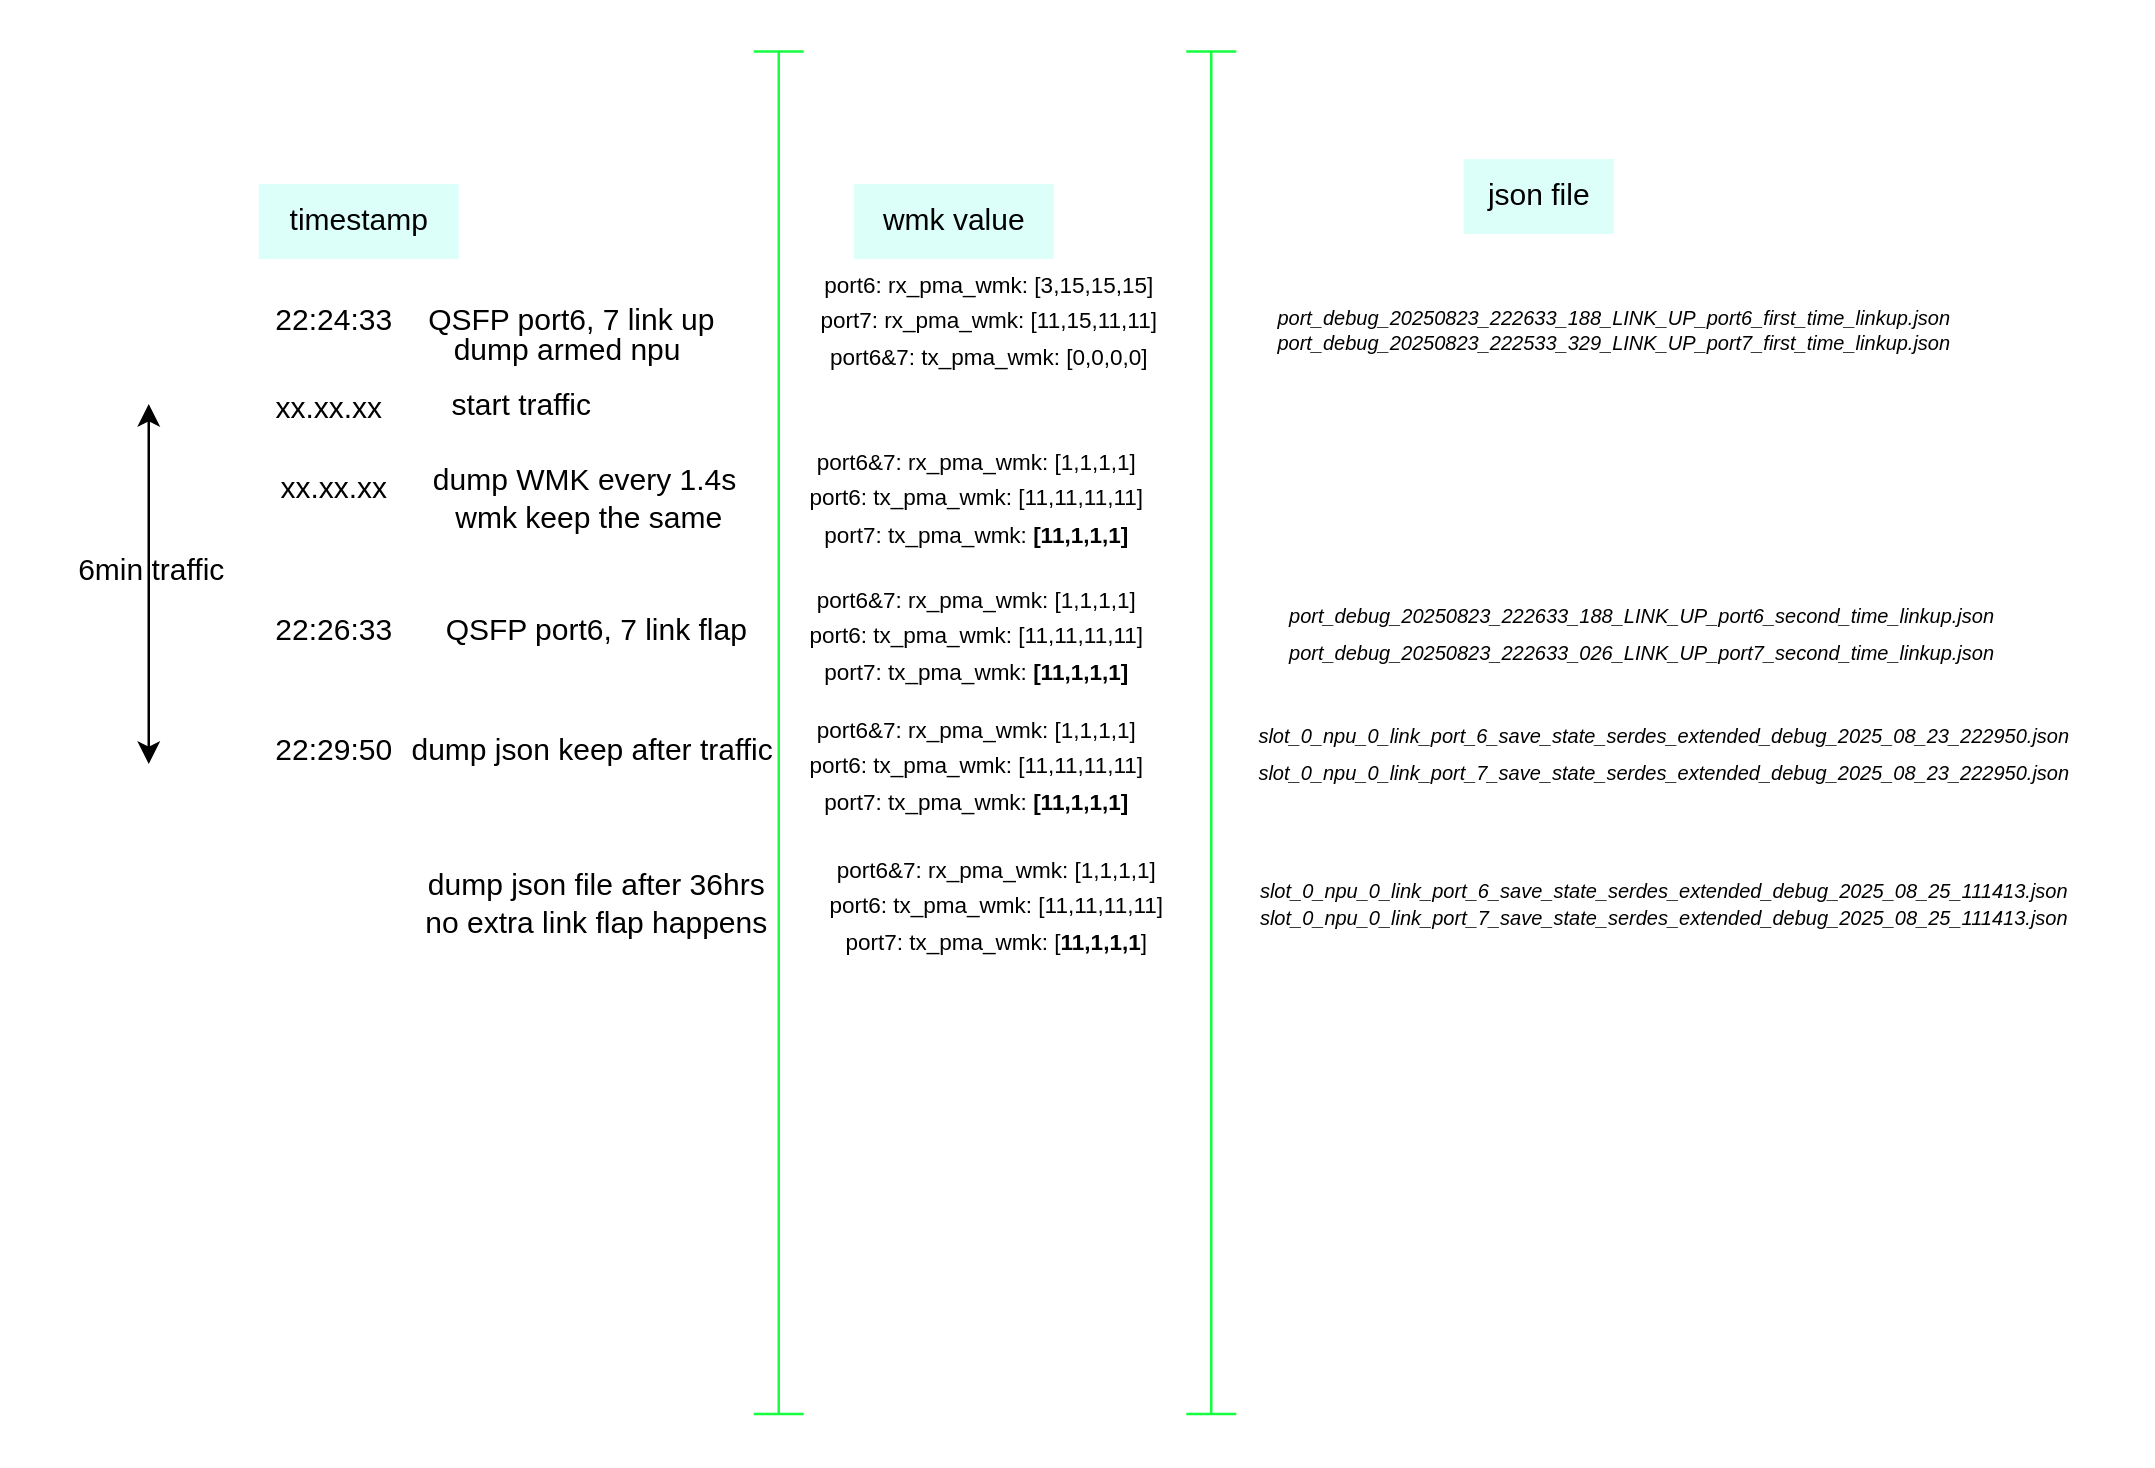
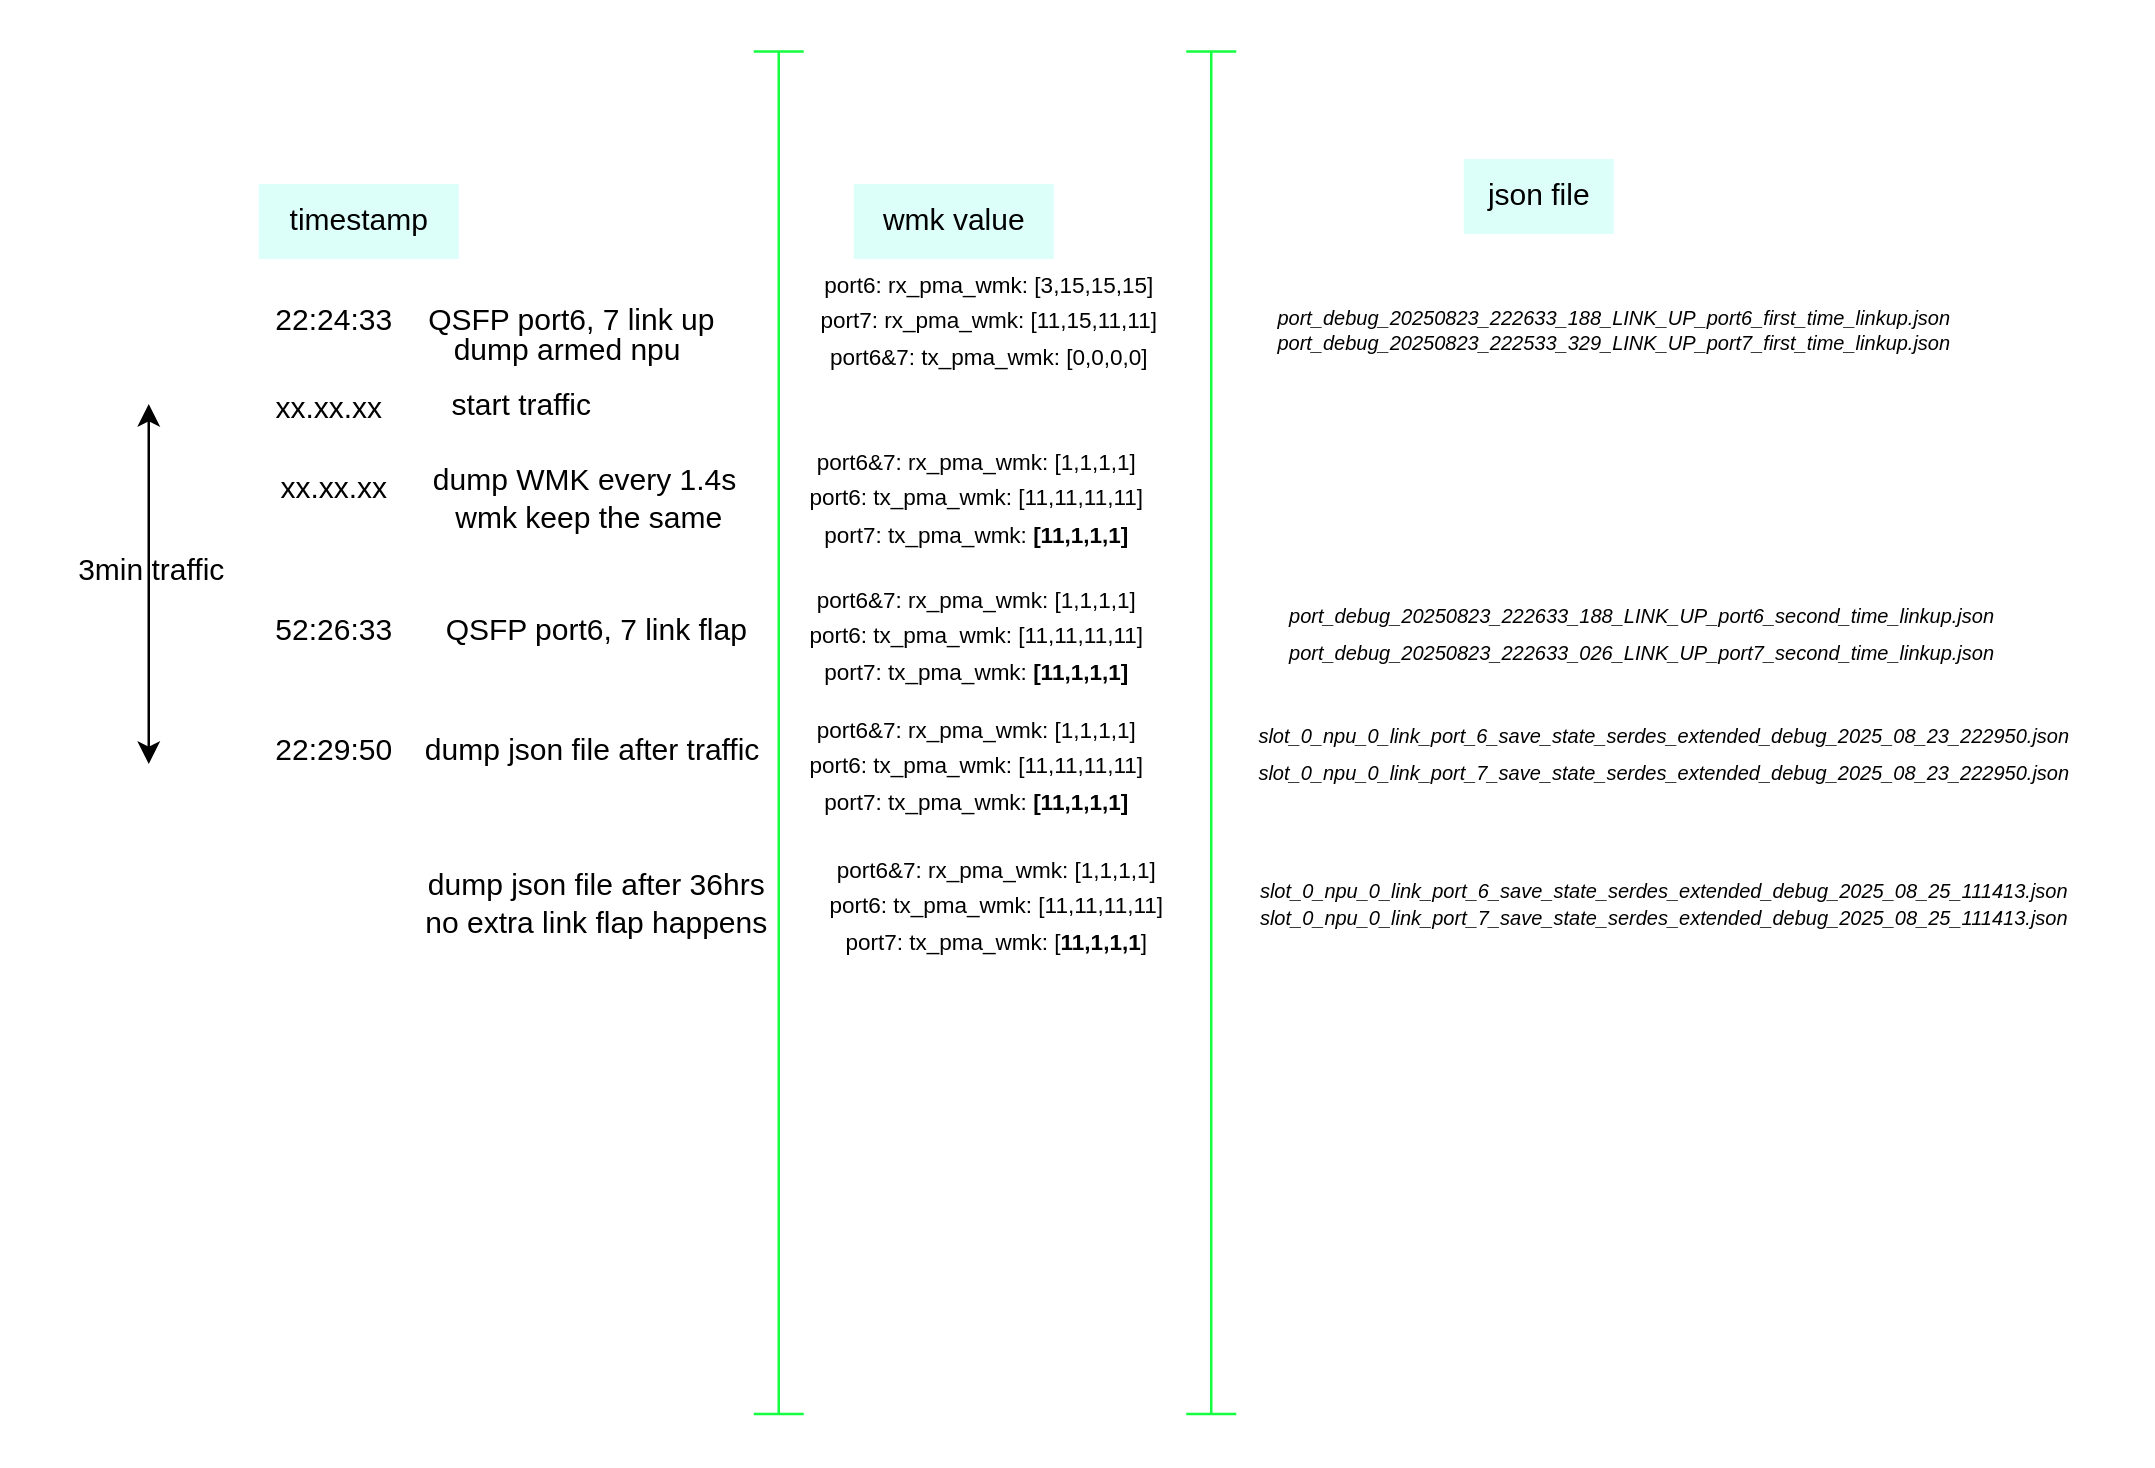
(153, 571) -> (153, 571)
(335, 631) -> (335, 631)
(598, 751) -> (598, 751)
